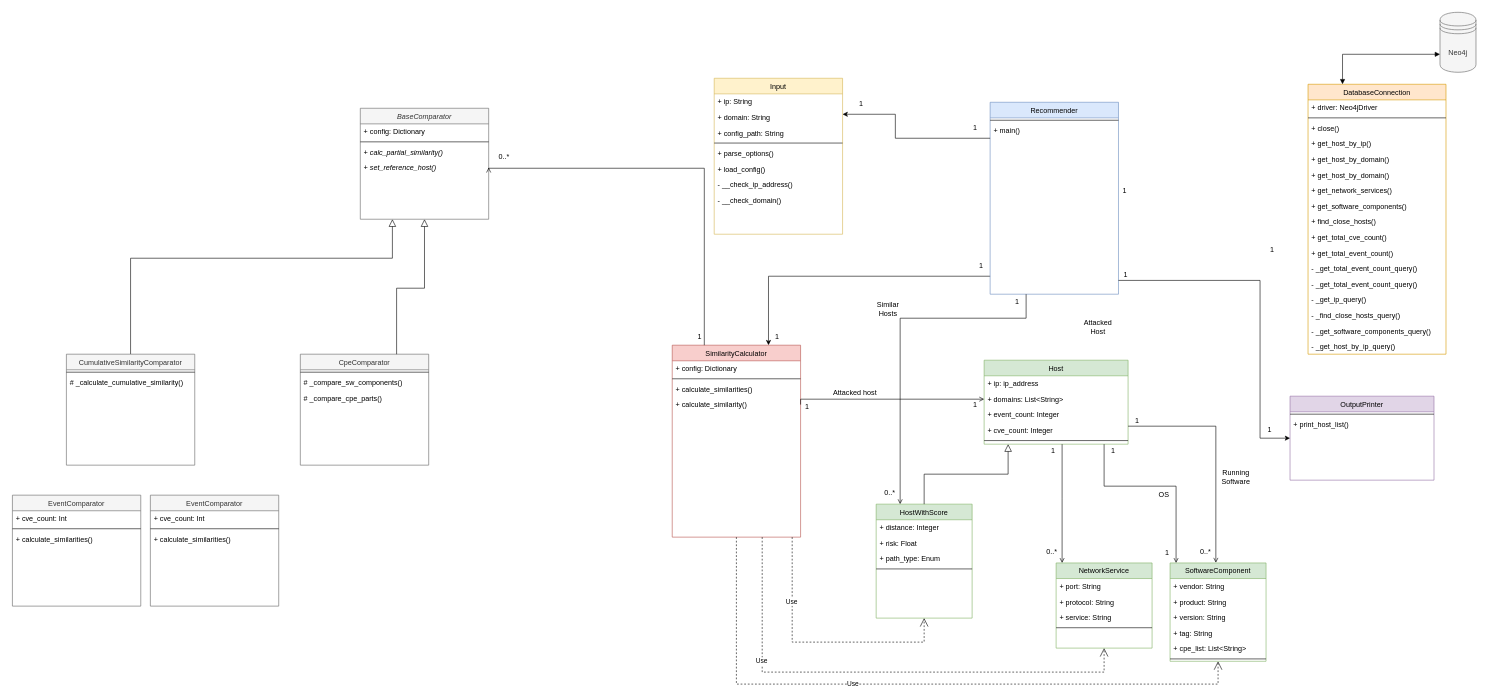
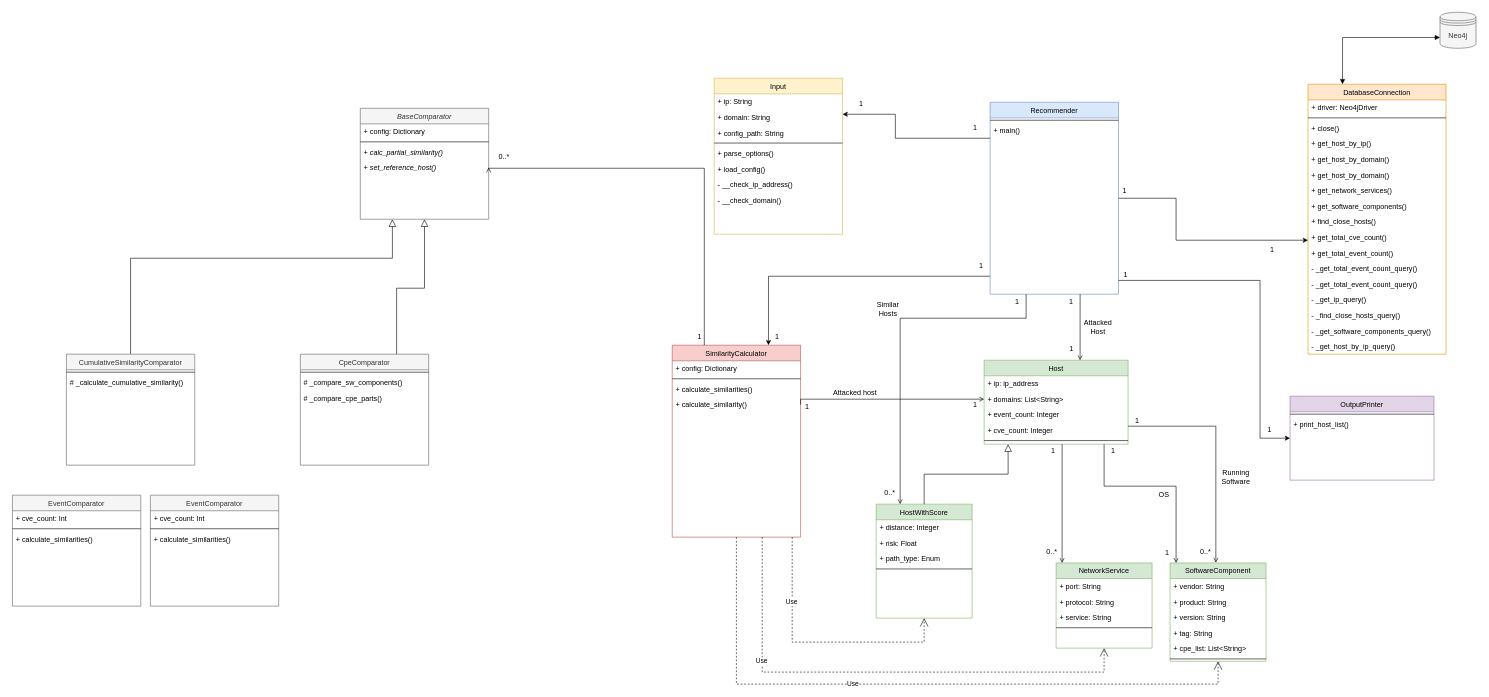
(1458, 42) -> (1458, 30)
none -> (1175, 198)
none -> (1080, 328)
